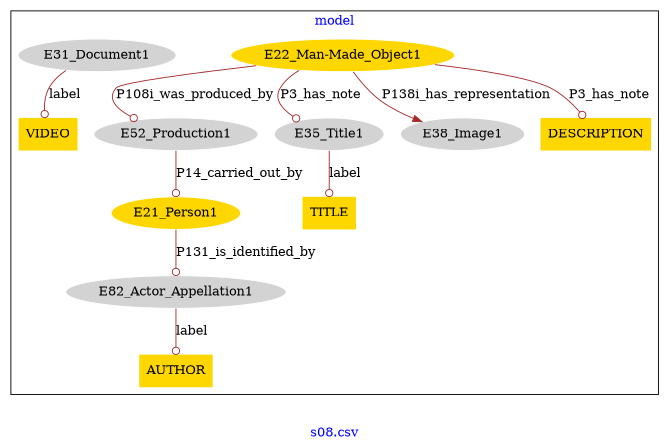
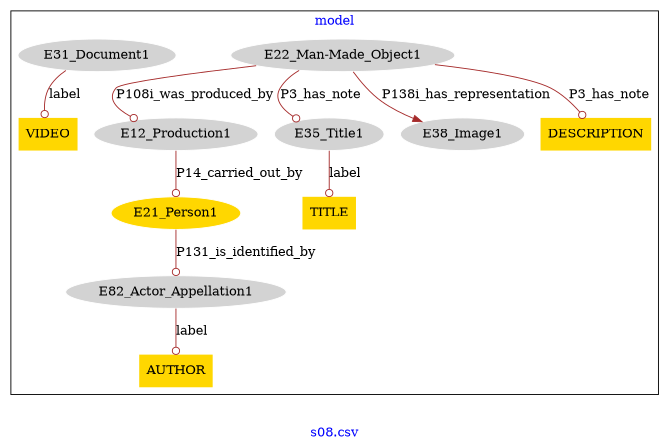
(343, 55) -> (343, 55)
(176, 134) -> (176, 134)
